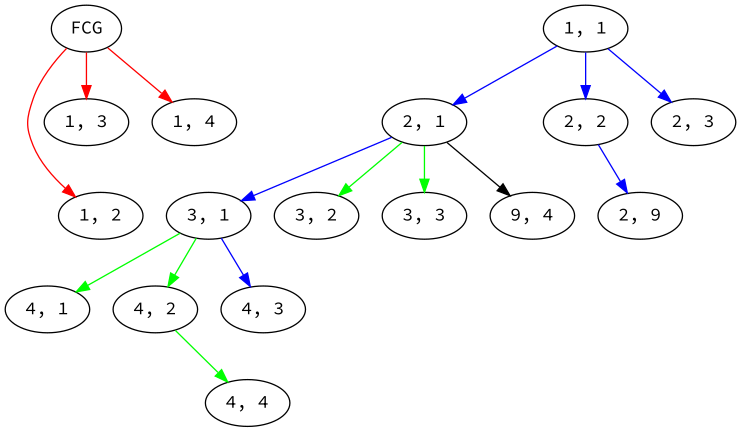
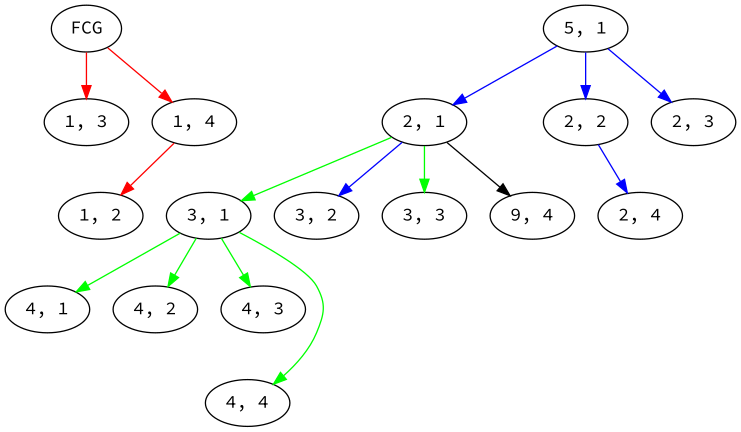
(586, 29) -> (586, 29)
(28, 119) -> (152, 164)
(376, 165) -> (376, 165)
(323, 166) -> (323, 166)
(640, 216) -> (640, 216)
(232, 257) -> (232, 257)
(197, 351) -> (318, 290)
